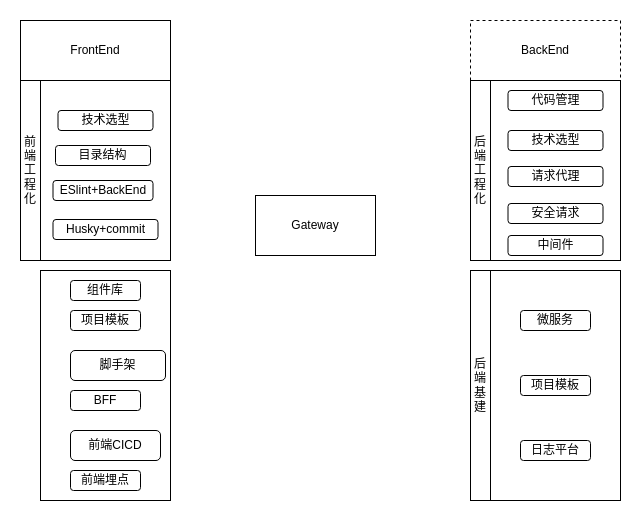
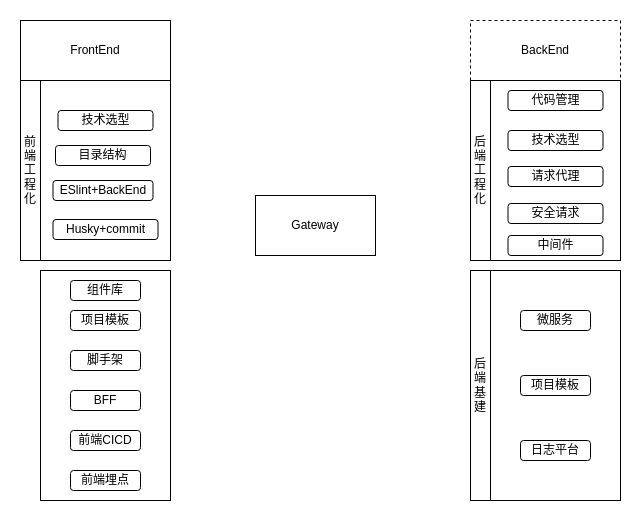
(118, 366) -> (106, 361)
(116, 446) -> (106, 441)
